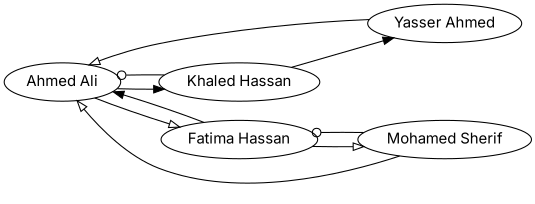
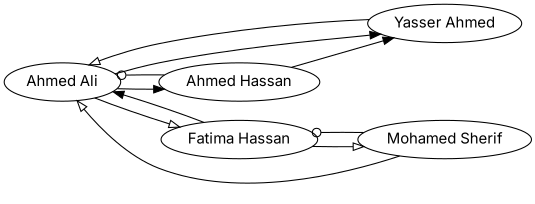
none -> (242, 49)
(239, 82) -> (239, 82)
